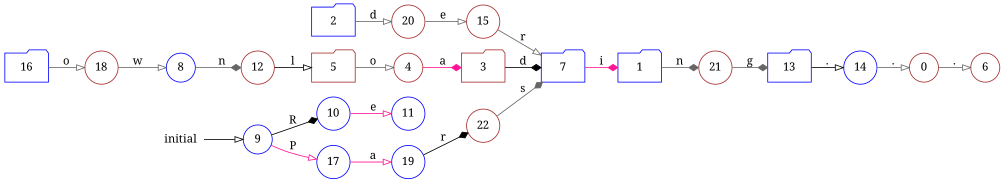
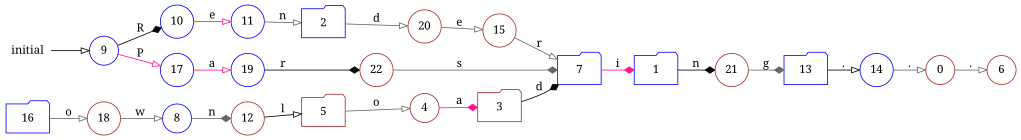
none -> (279, 22)
(675, 68) -> (691, 70)
